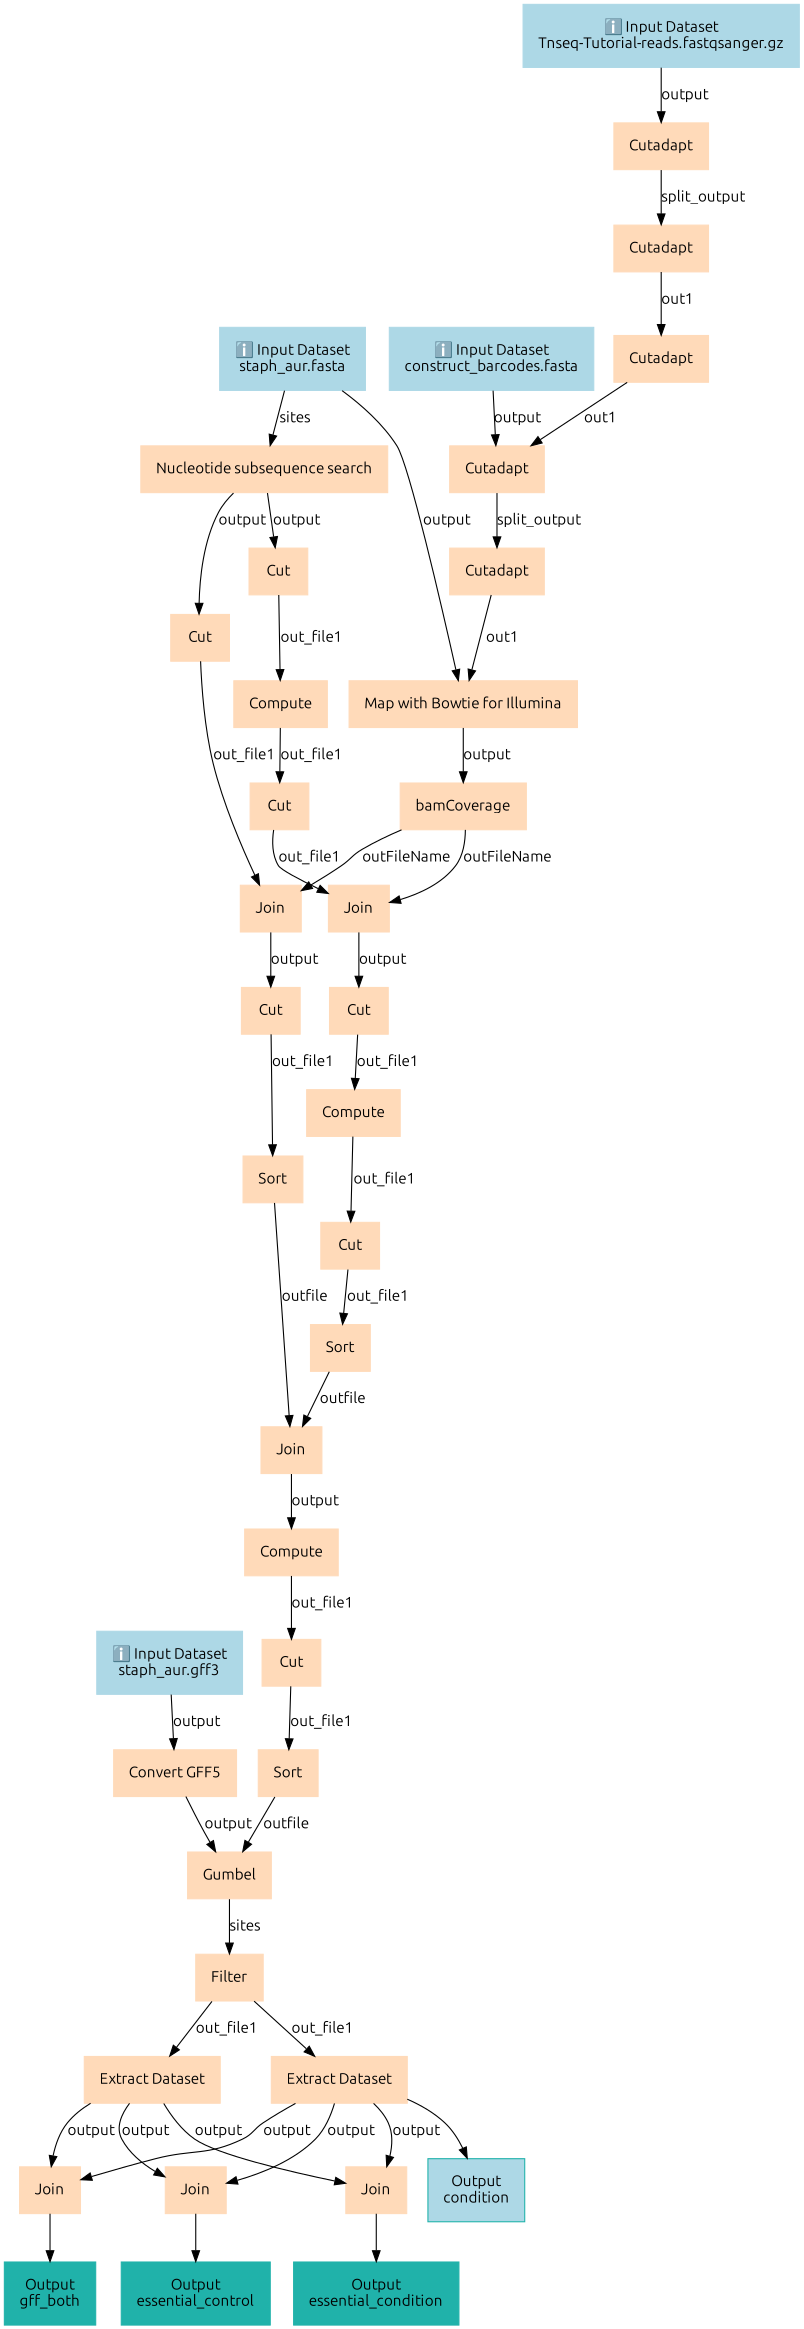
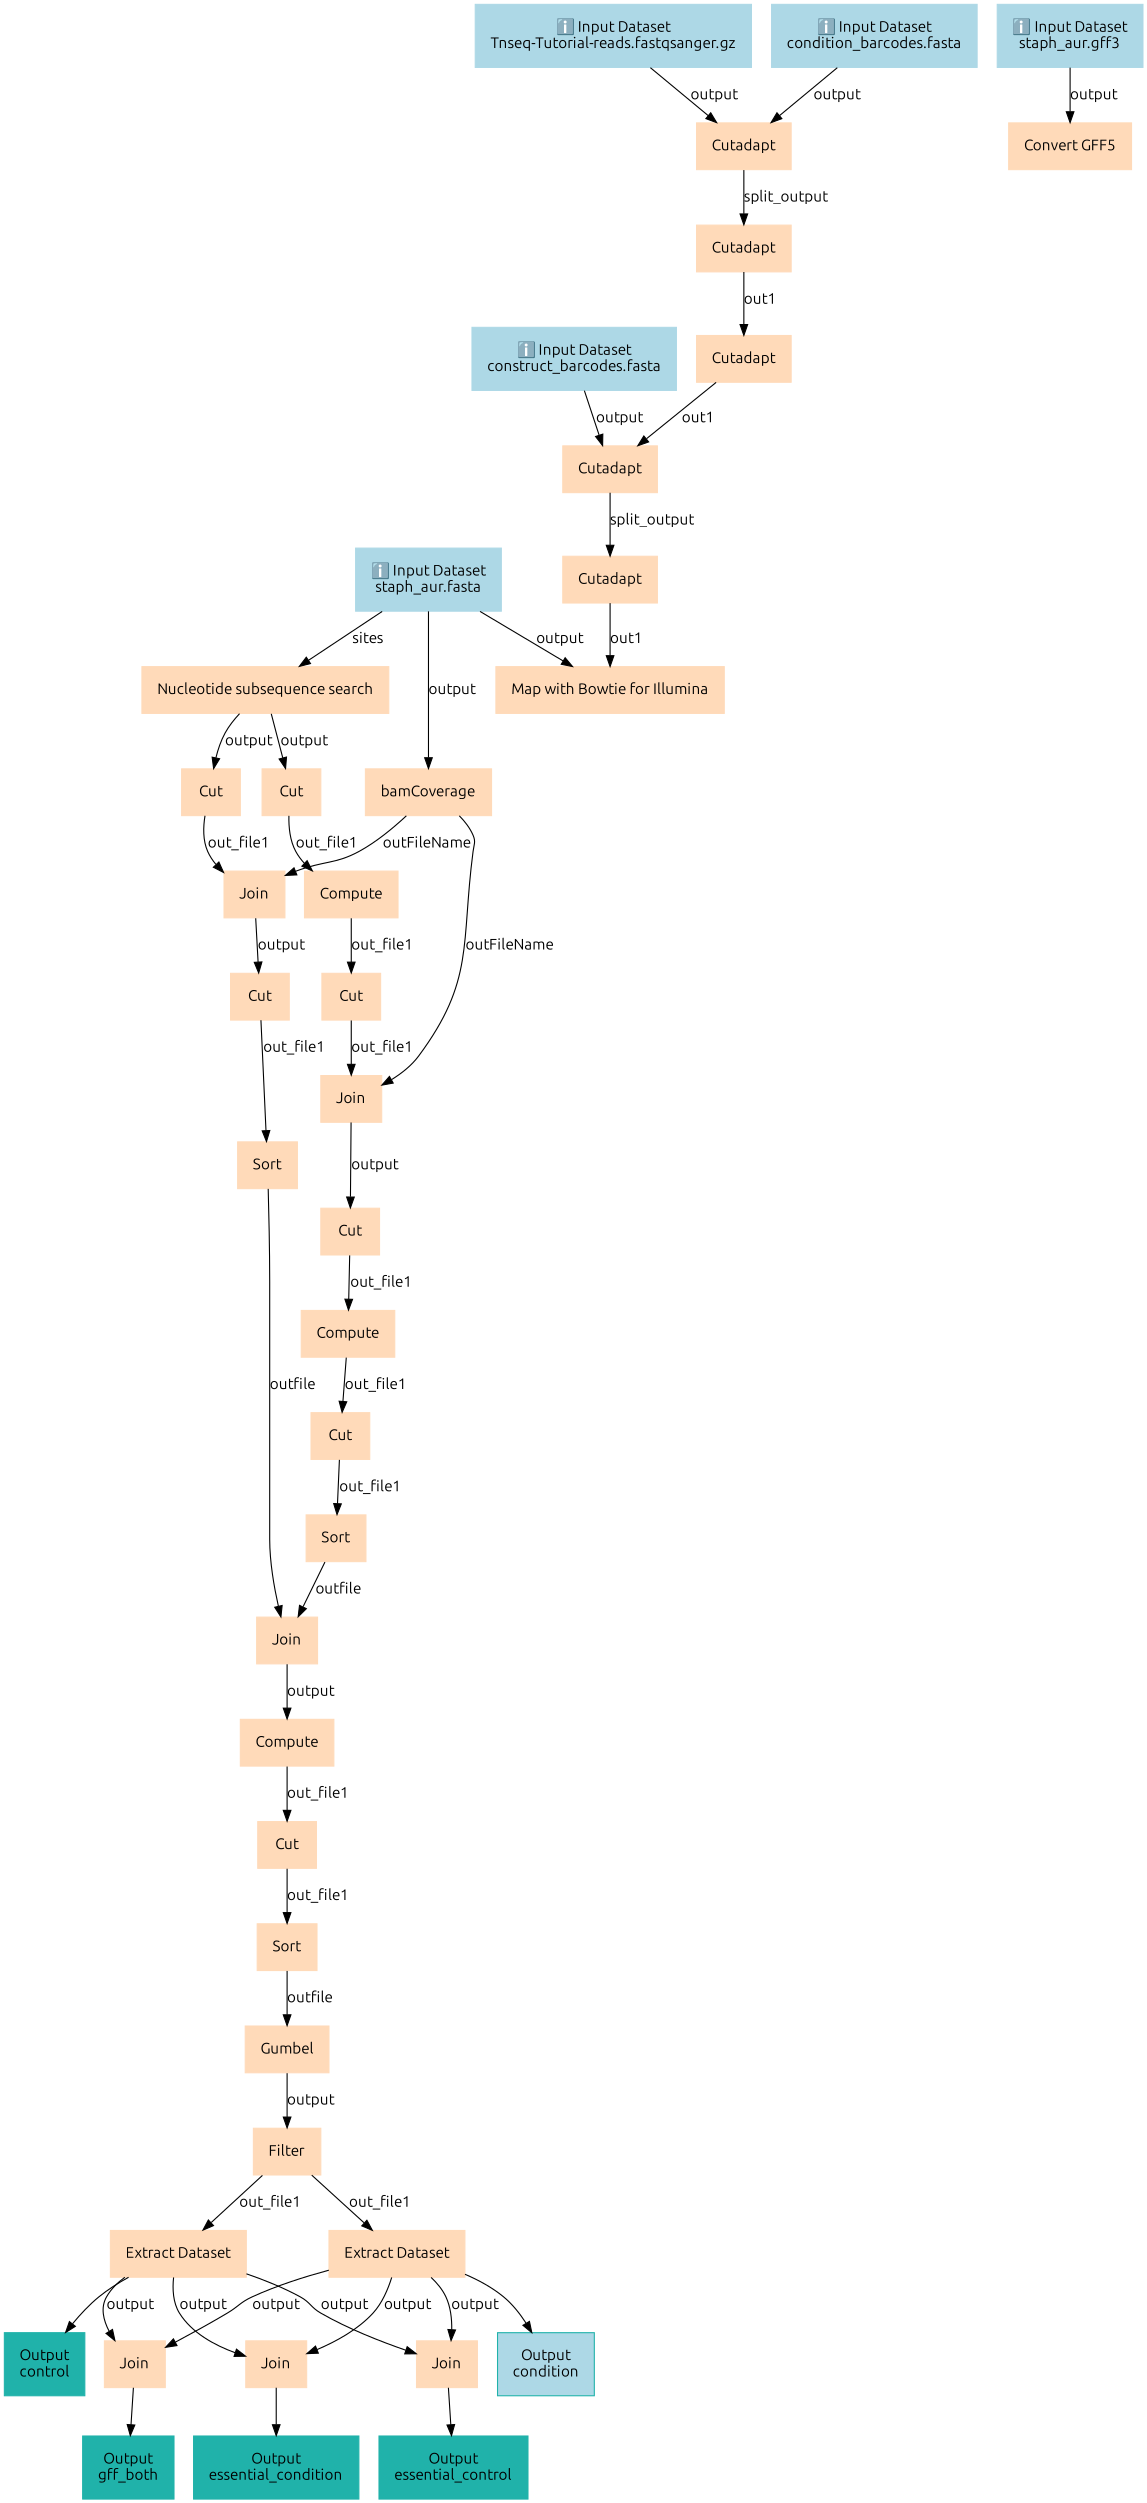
none -> (874, 36)
(463, 750) -> (428, 684)
(198, 1820) -> none
(245, 1927) -> (311, 2101)
none -> (45, 2364)
